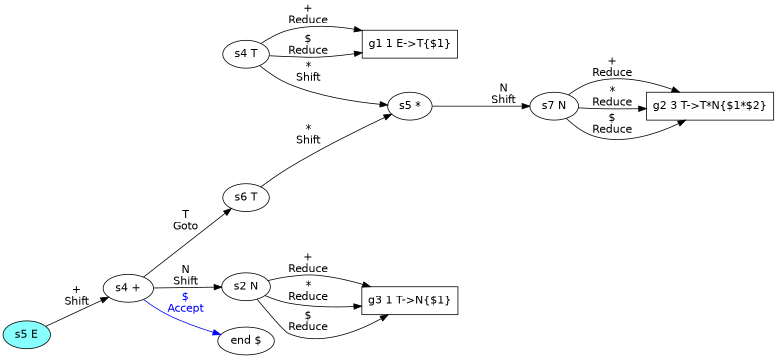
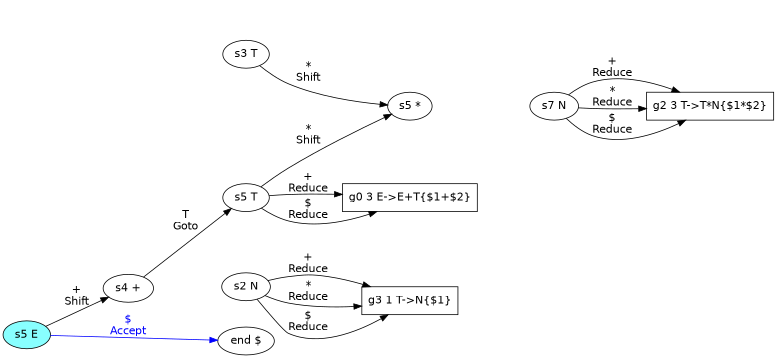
(410, 44) -> none
(246, 54) -> (246, 54)
(477, 106) -> none
(246, 198) -> (246, 198)
none -> (410, 198)
(184, 288) -> none
(177, 319) -> (130, 338)
